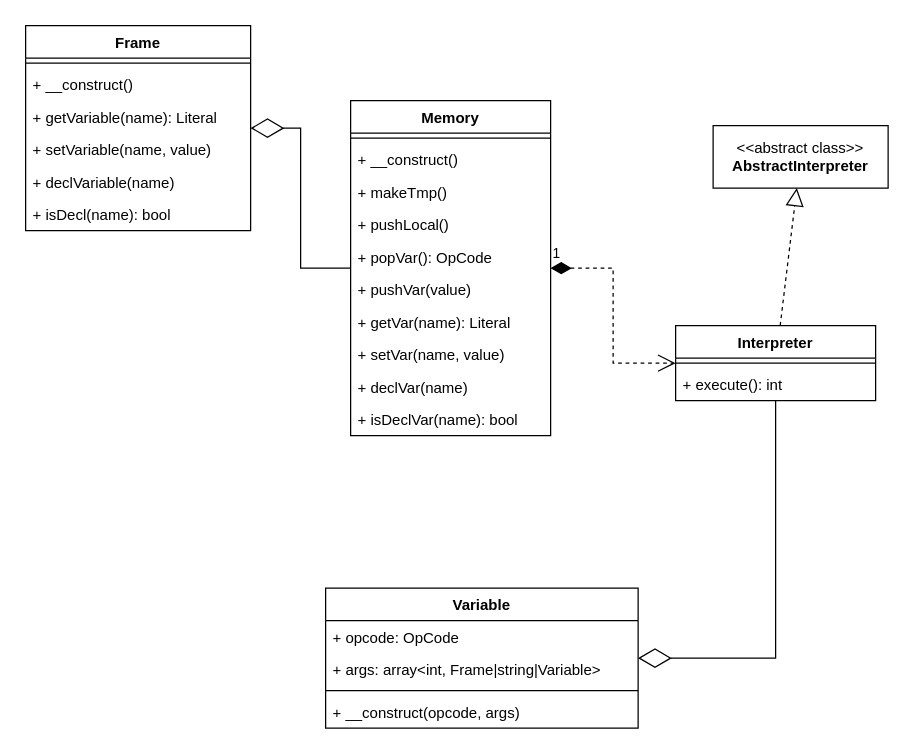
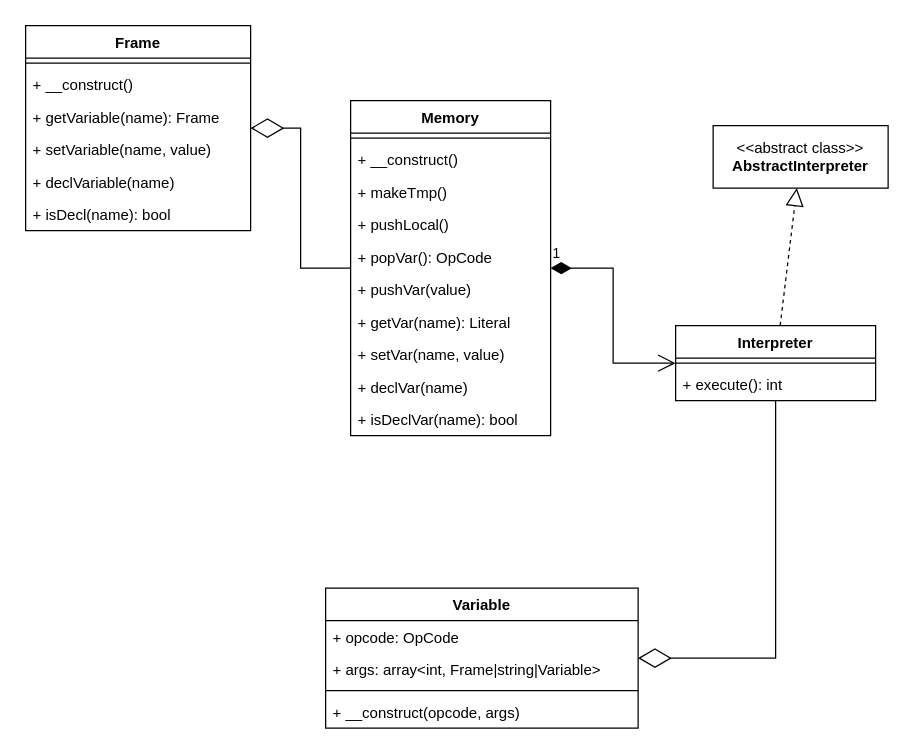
(137, 118) -> (133, 118)
(613, 324) -> (613, 324)
